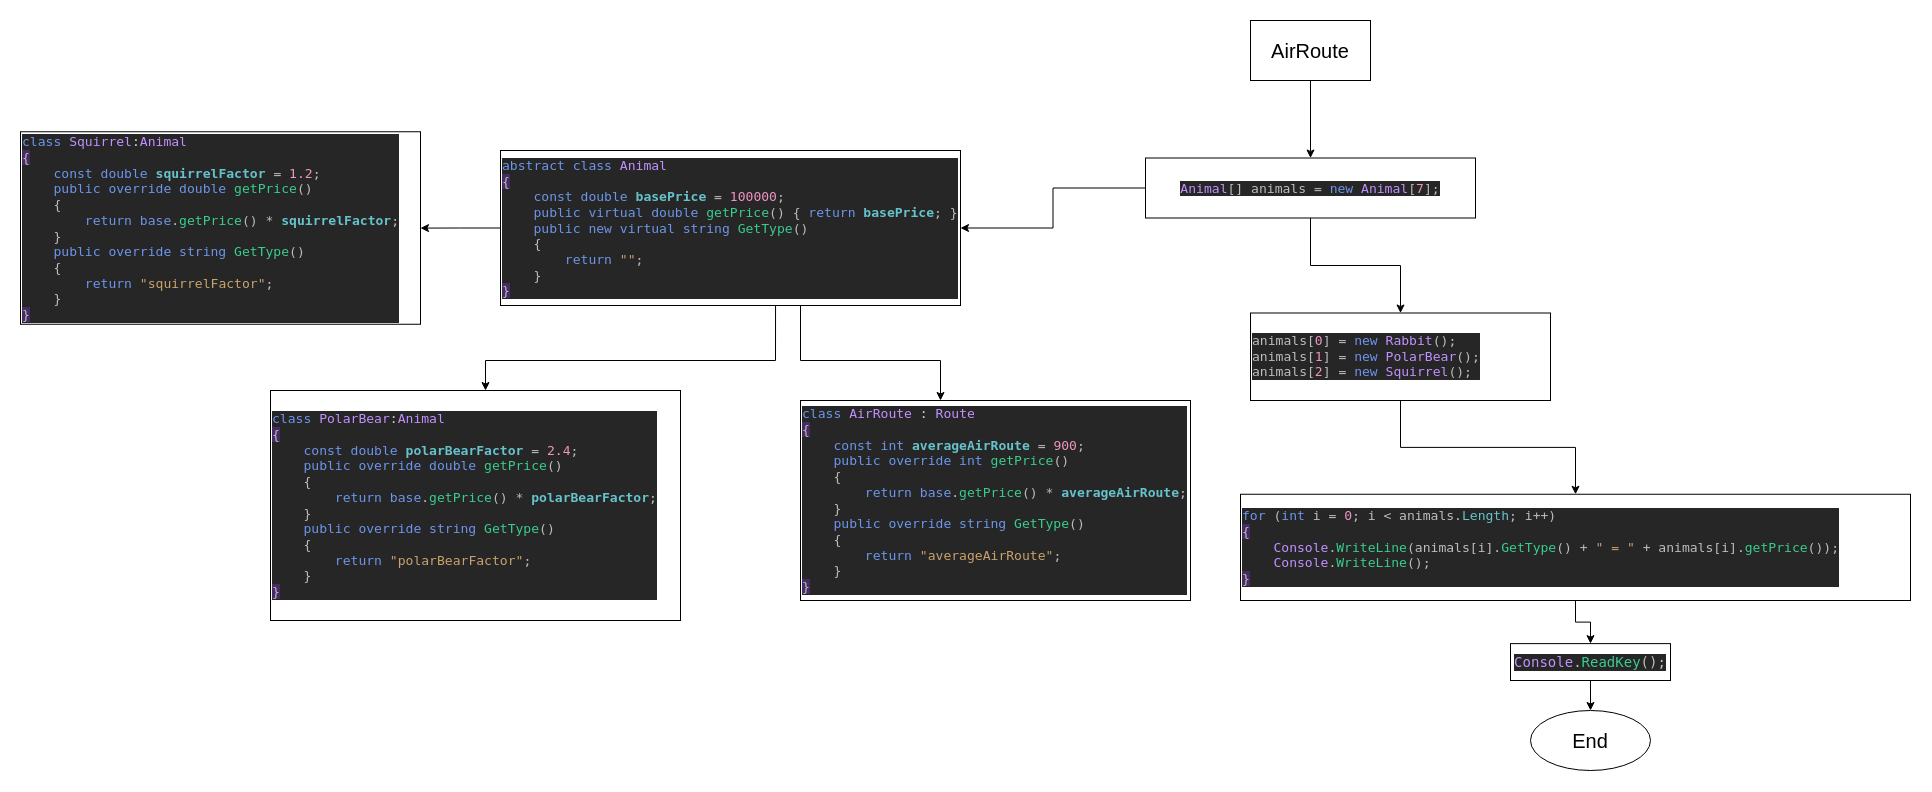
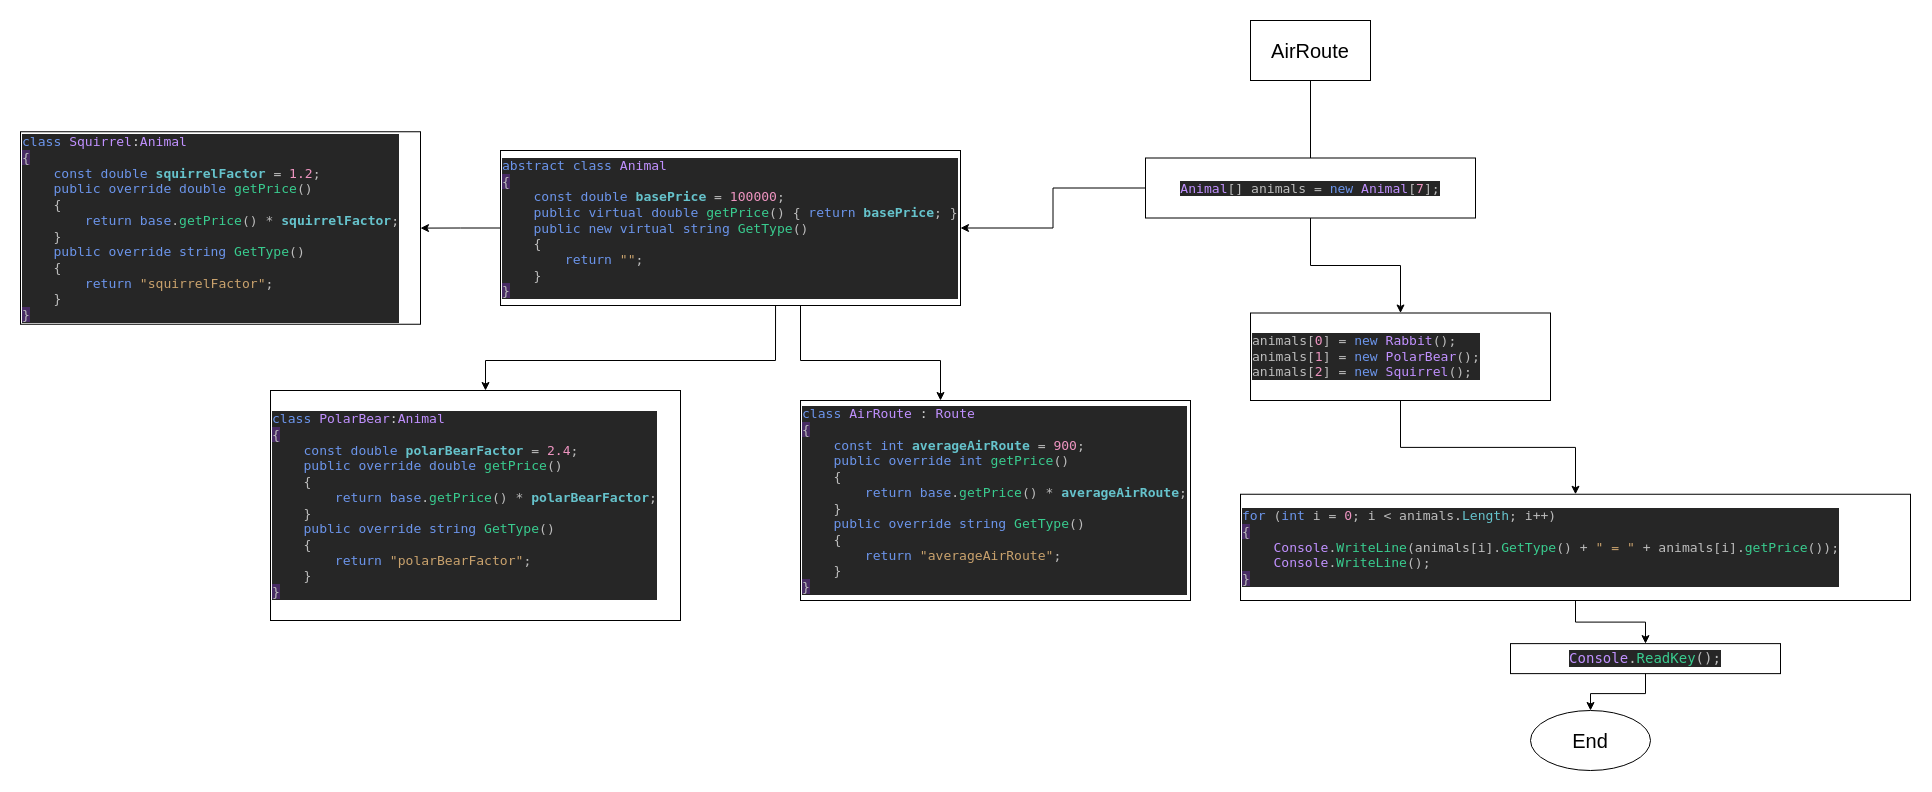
(1311, 150) -> (1311, 152)
(1591, 662) -> (1646, 659)
